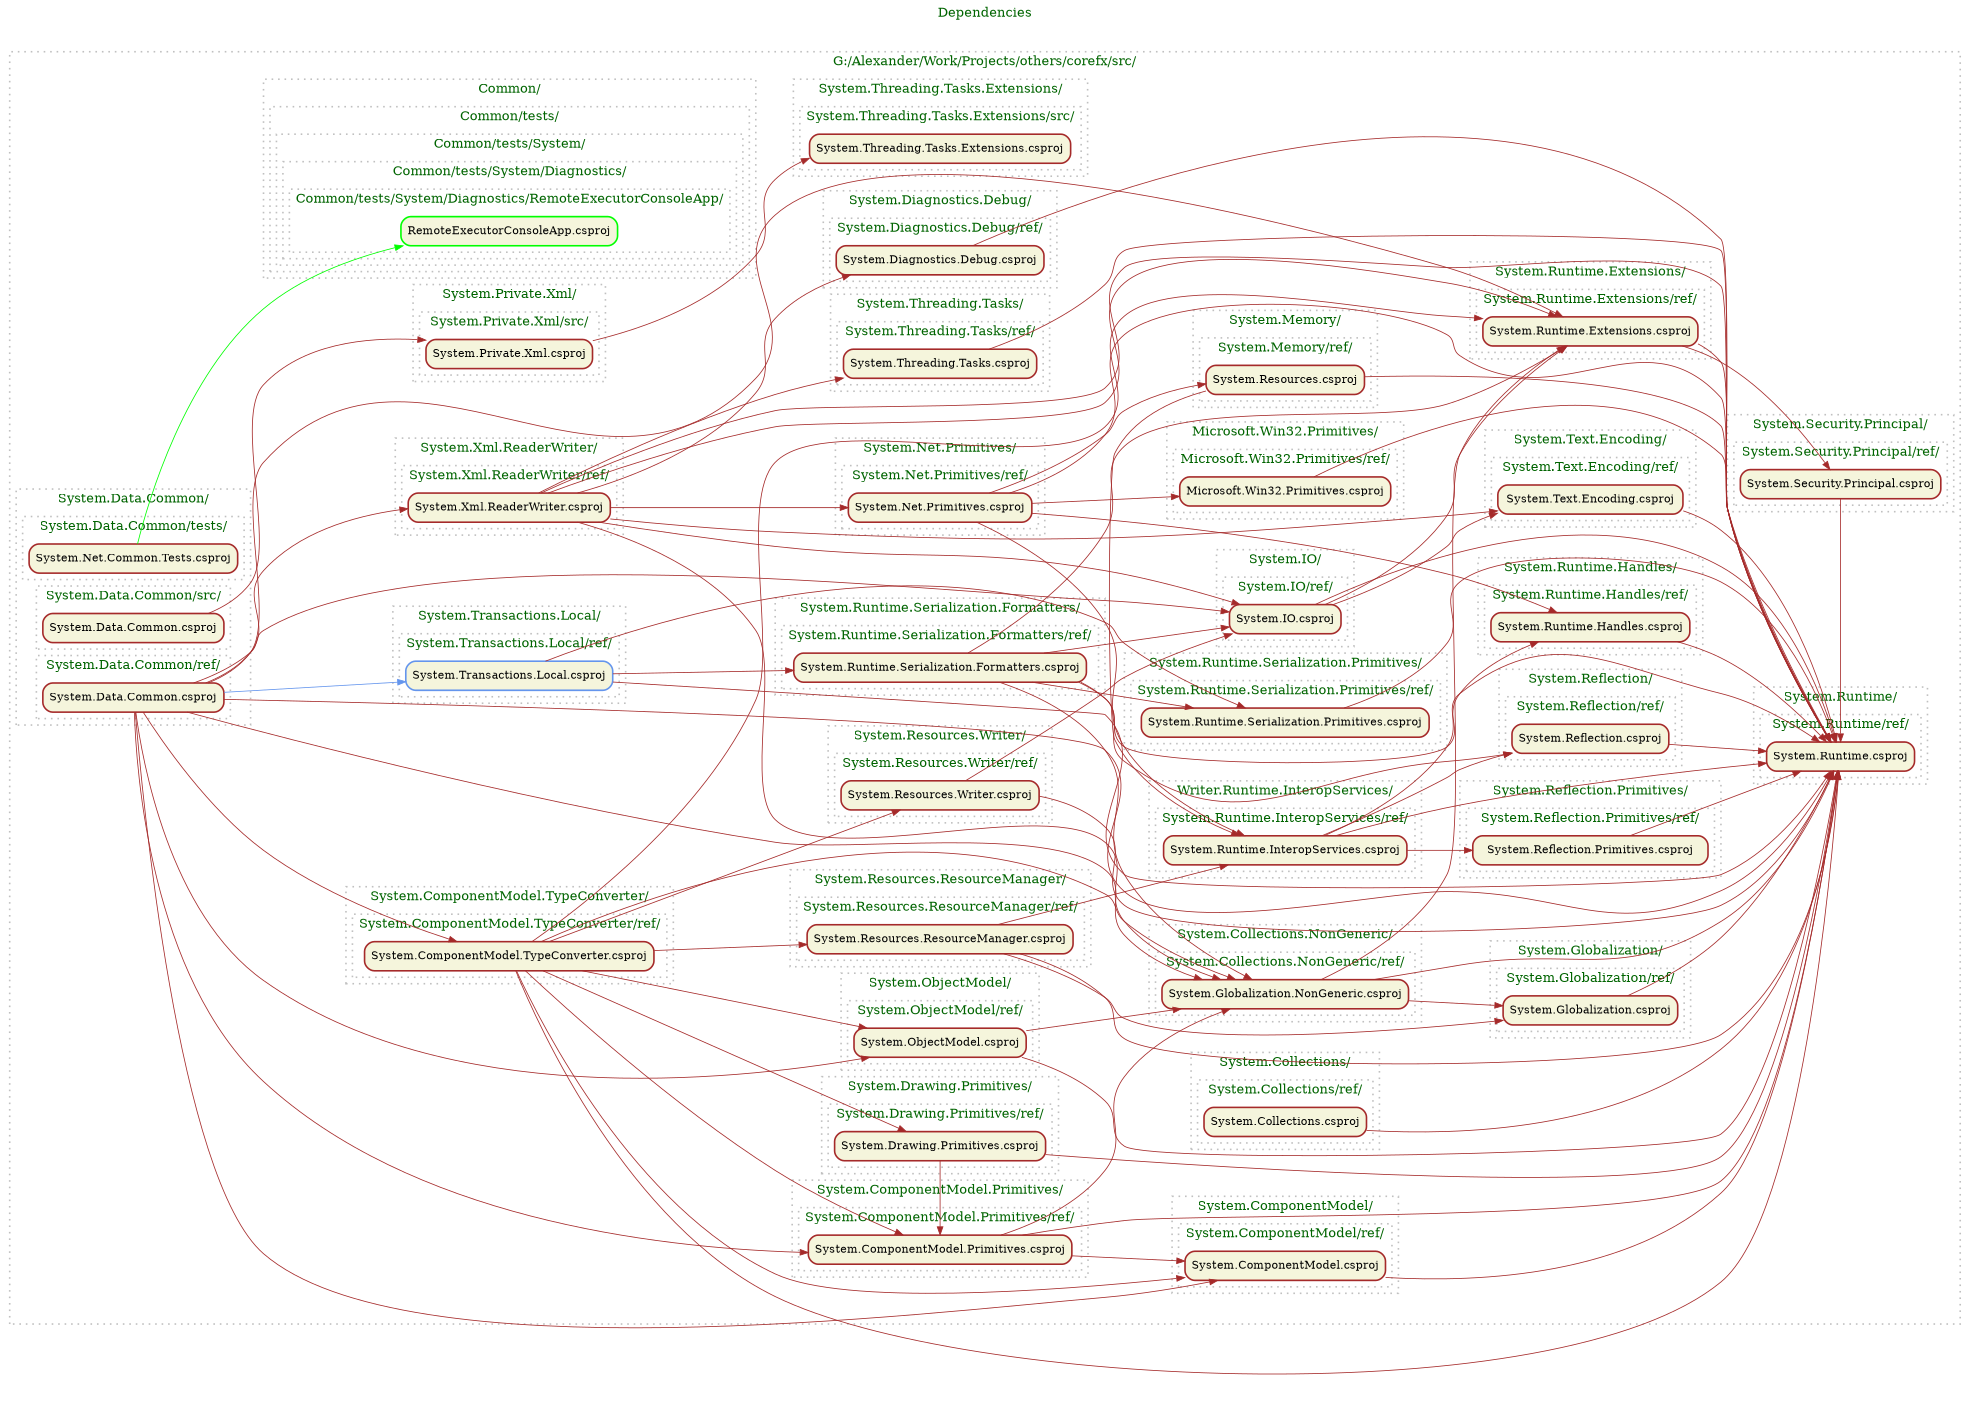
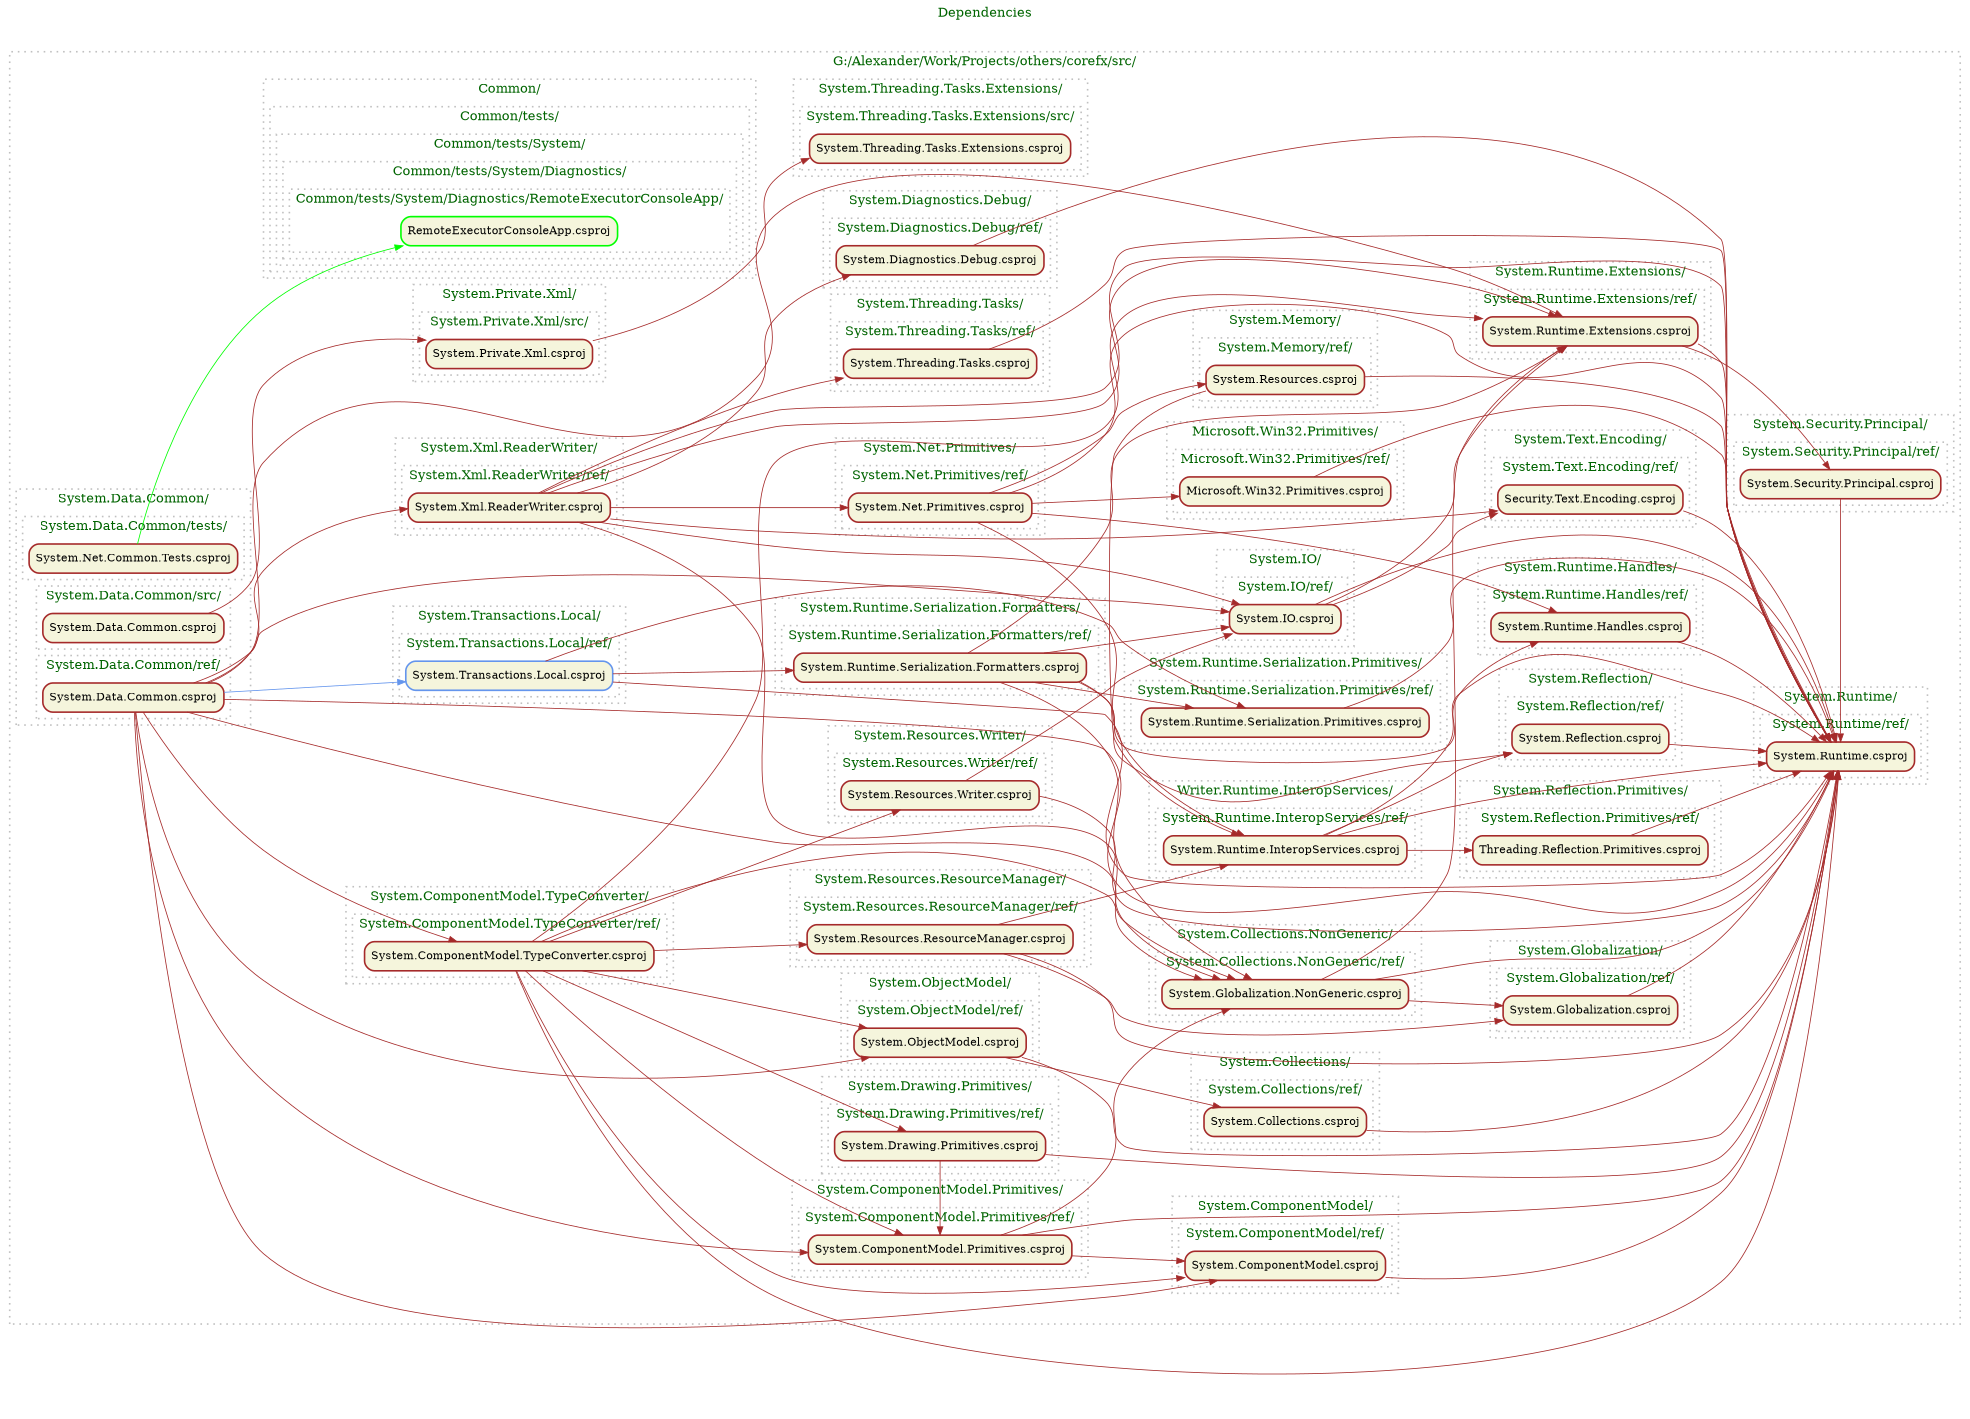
(1590, 500) -> (1590, 500)
(1590, 850) -> (1590, 850)
(1100, 1020) -> (1109, 1081)
